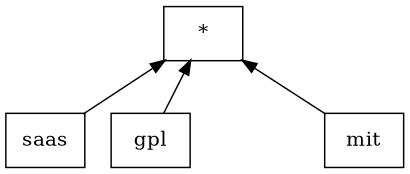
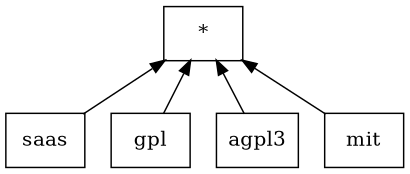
none -> (257, 140)
